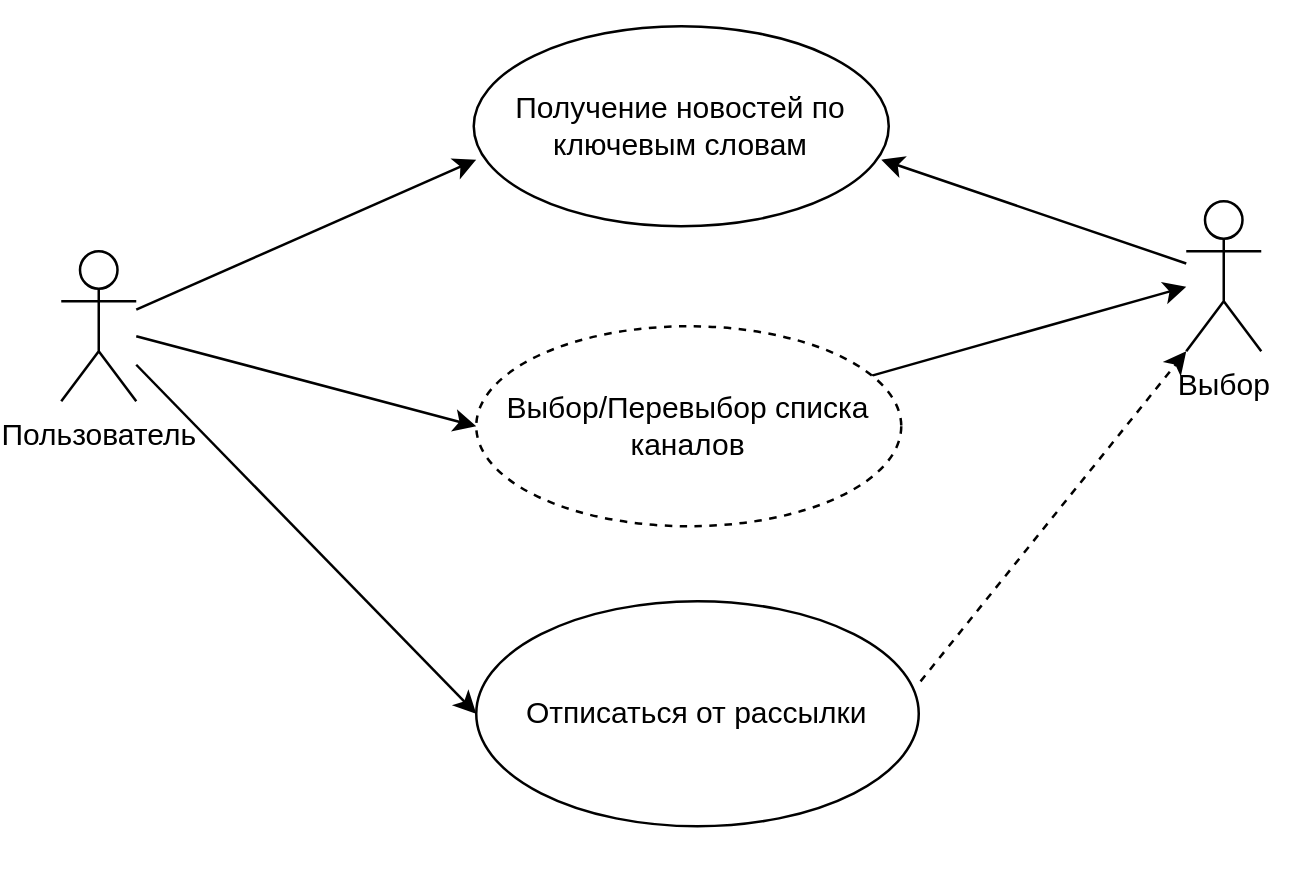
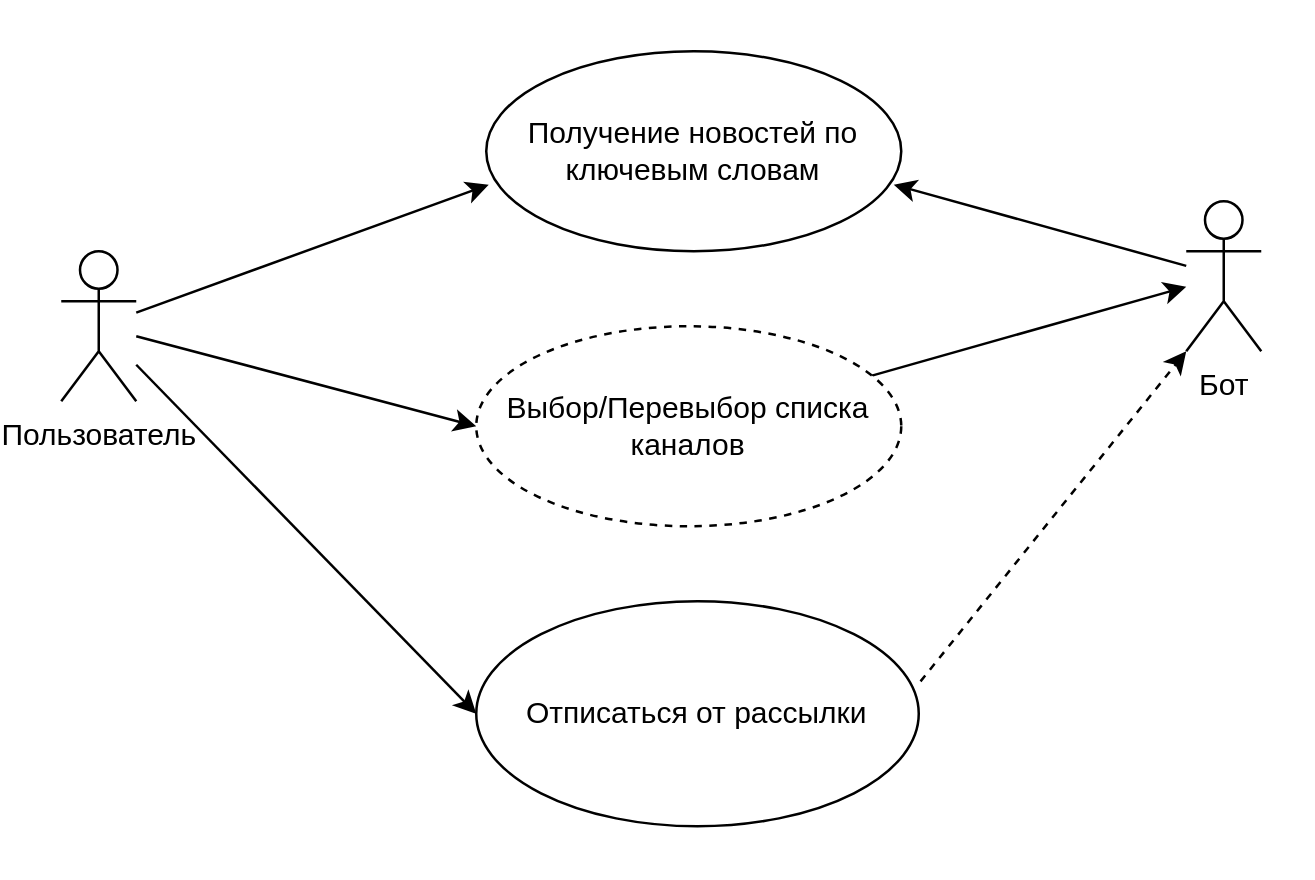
(681, 126) -> (694, 151)
(1225, 387) -> (1225, 387)
